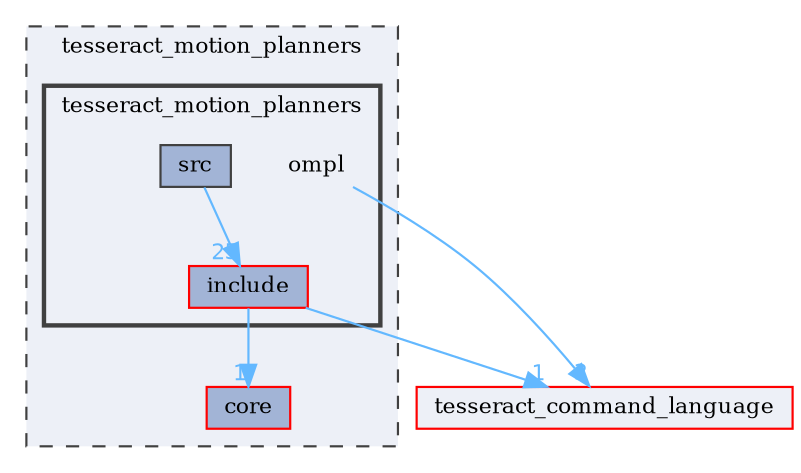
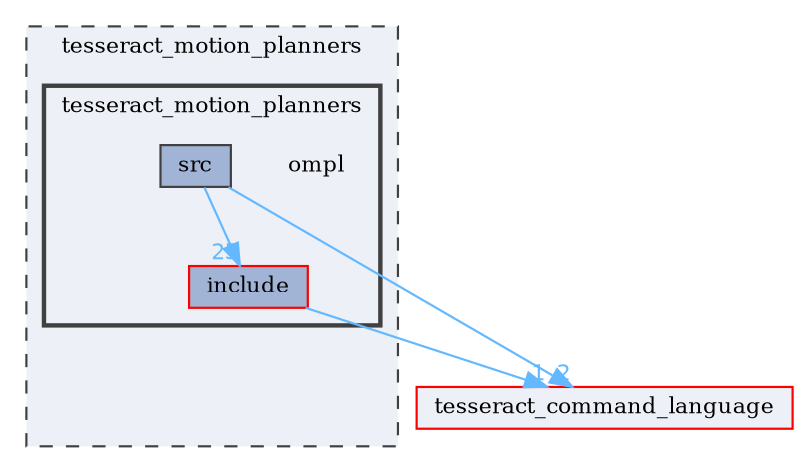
(474, 265) -> (366, 267)
(248, 408) -> none
